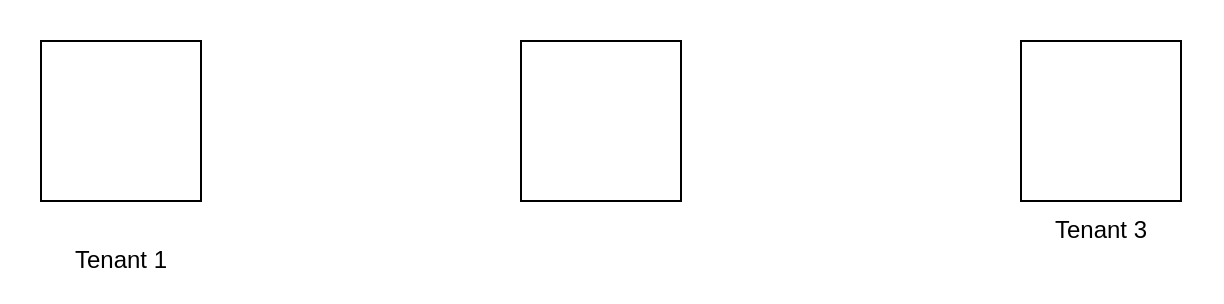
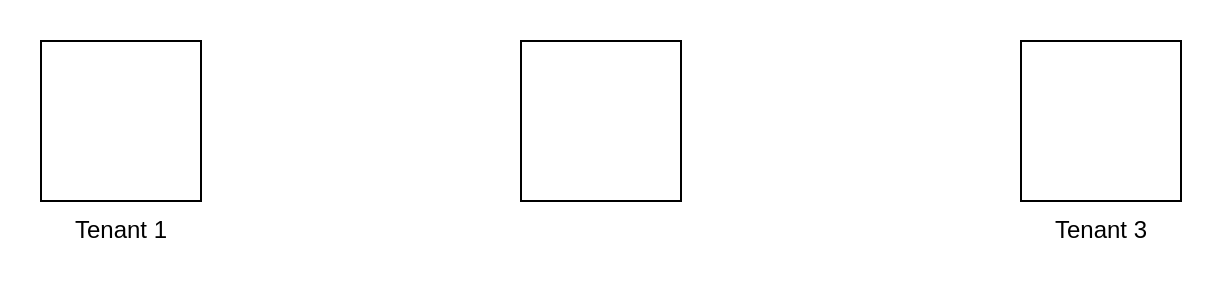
(121, 261) -> (121, 231)
